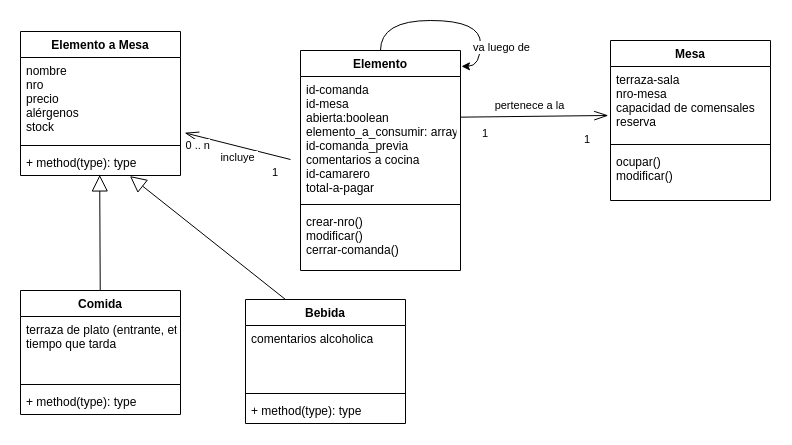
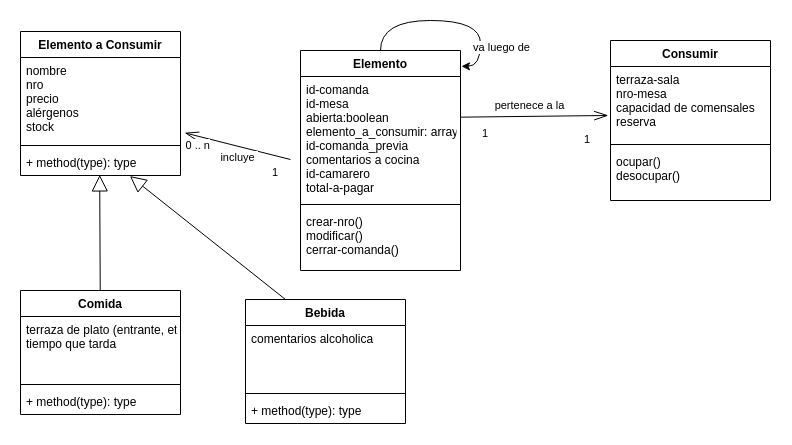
(100, 45) -> (100, 45)
(690, 54) -> (690, 54)
(643, 162) -> (643, 162)
